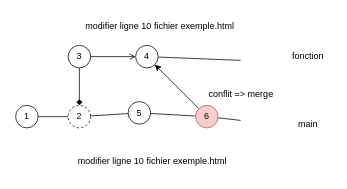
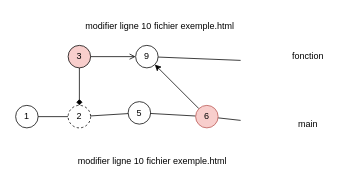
(79, 57) -> (79, 57)
(147, 57) -> (147, 57)
(242, 94) -> none
